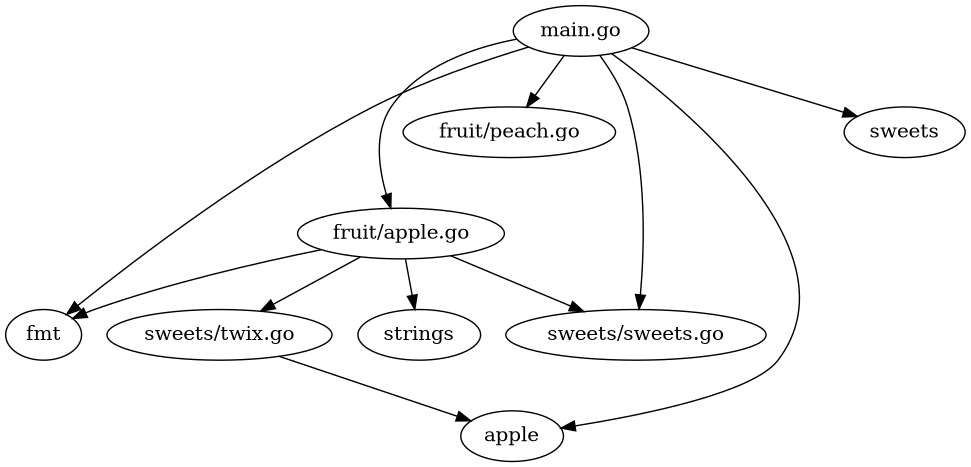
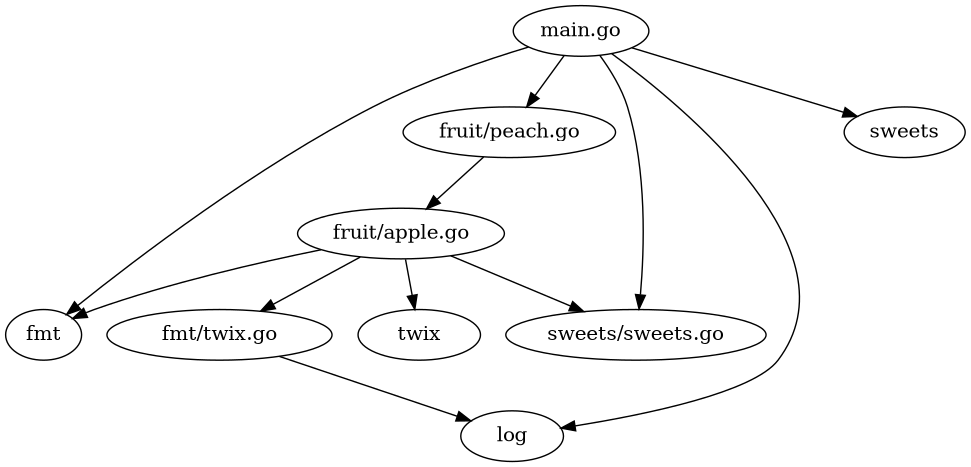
(428, 72) -> (460, 178)
(219, 335) -> (219, 335)
(419, 335) -> (419, 335)
(512, 436) -> (512, 436)
